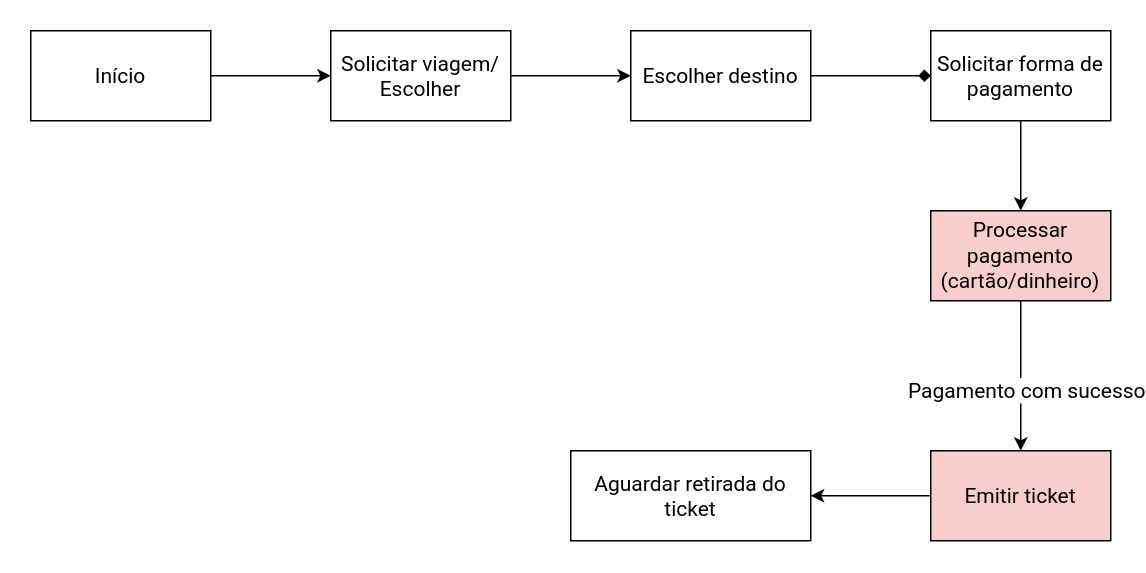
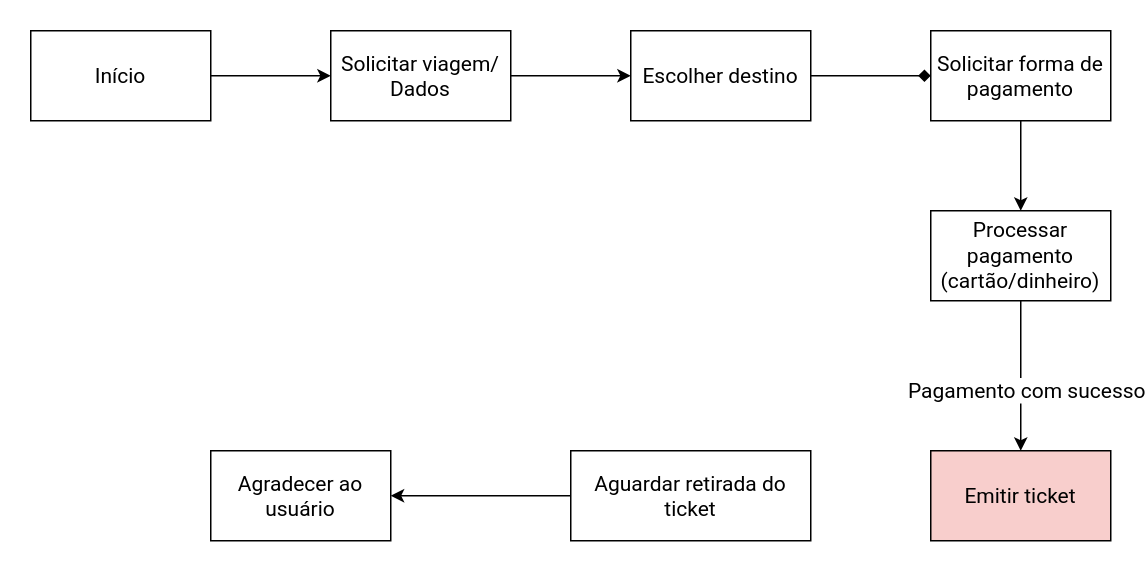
(421, 76) -> (421, 76)
(1021, 256) -> (1021, 256)
none -> (301, 496)
none -> (486, 496)
(876, 496) -> none
